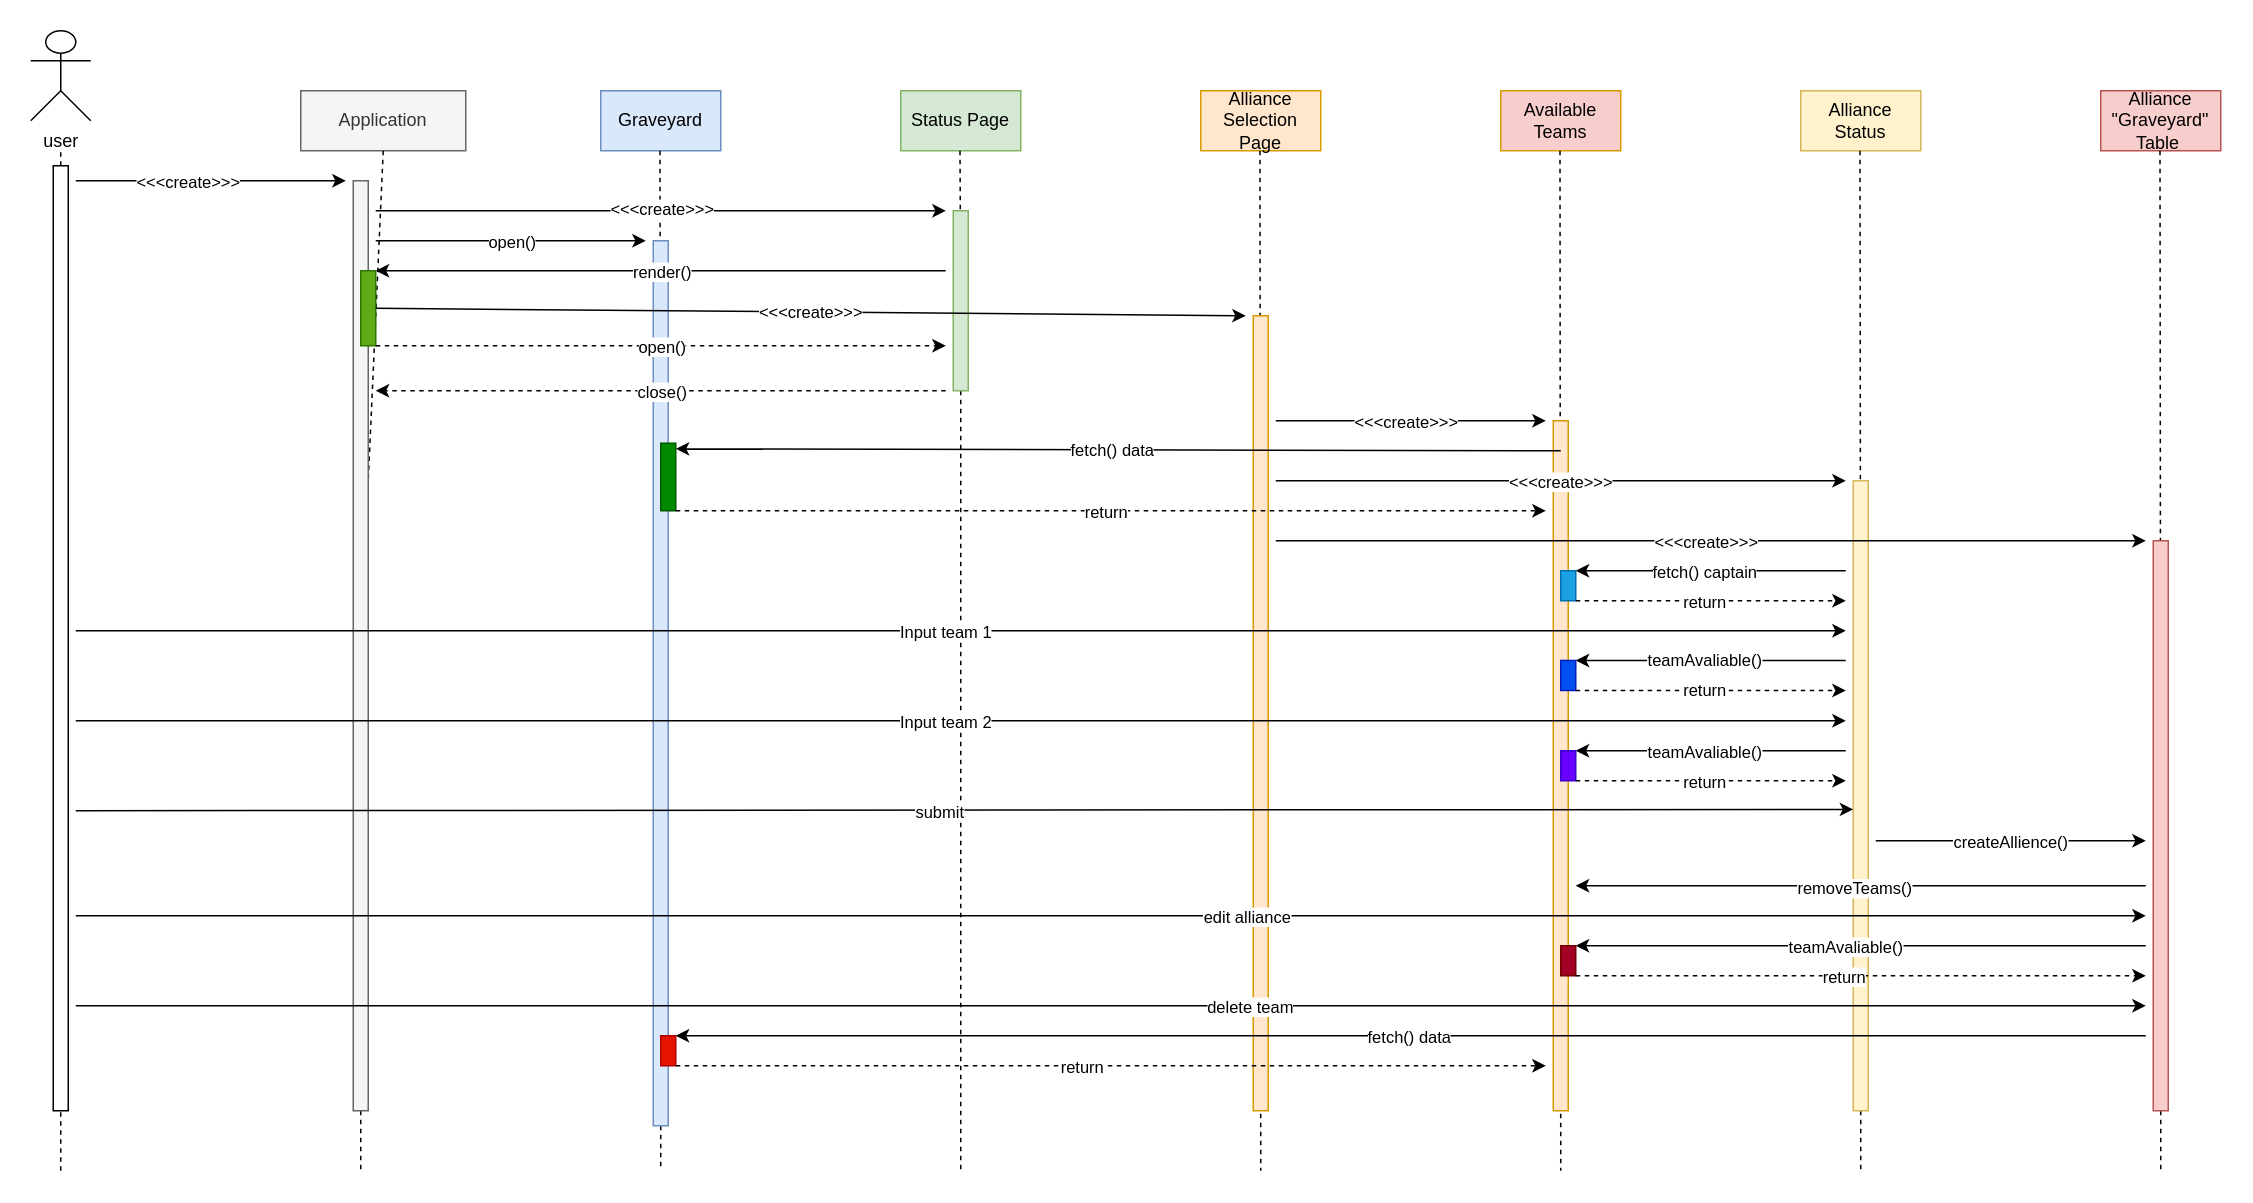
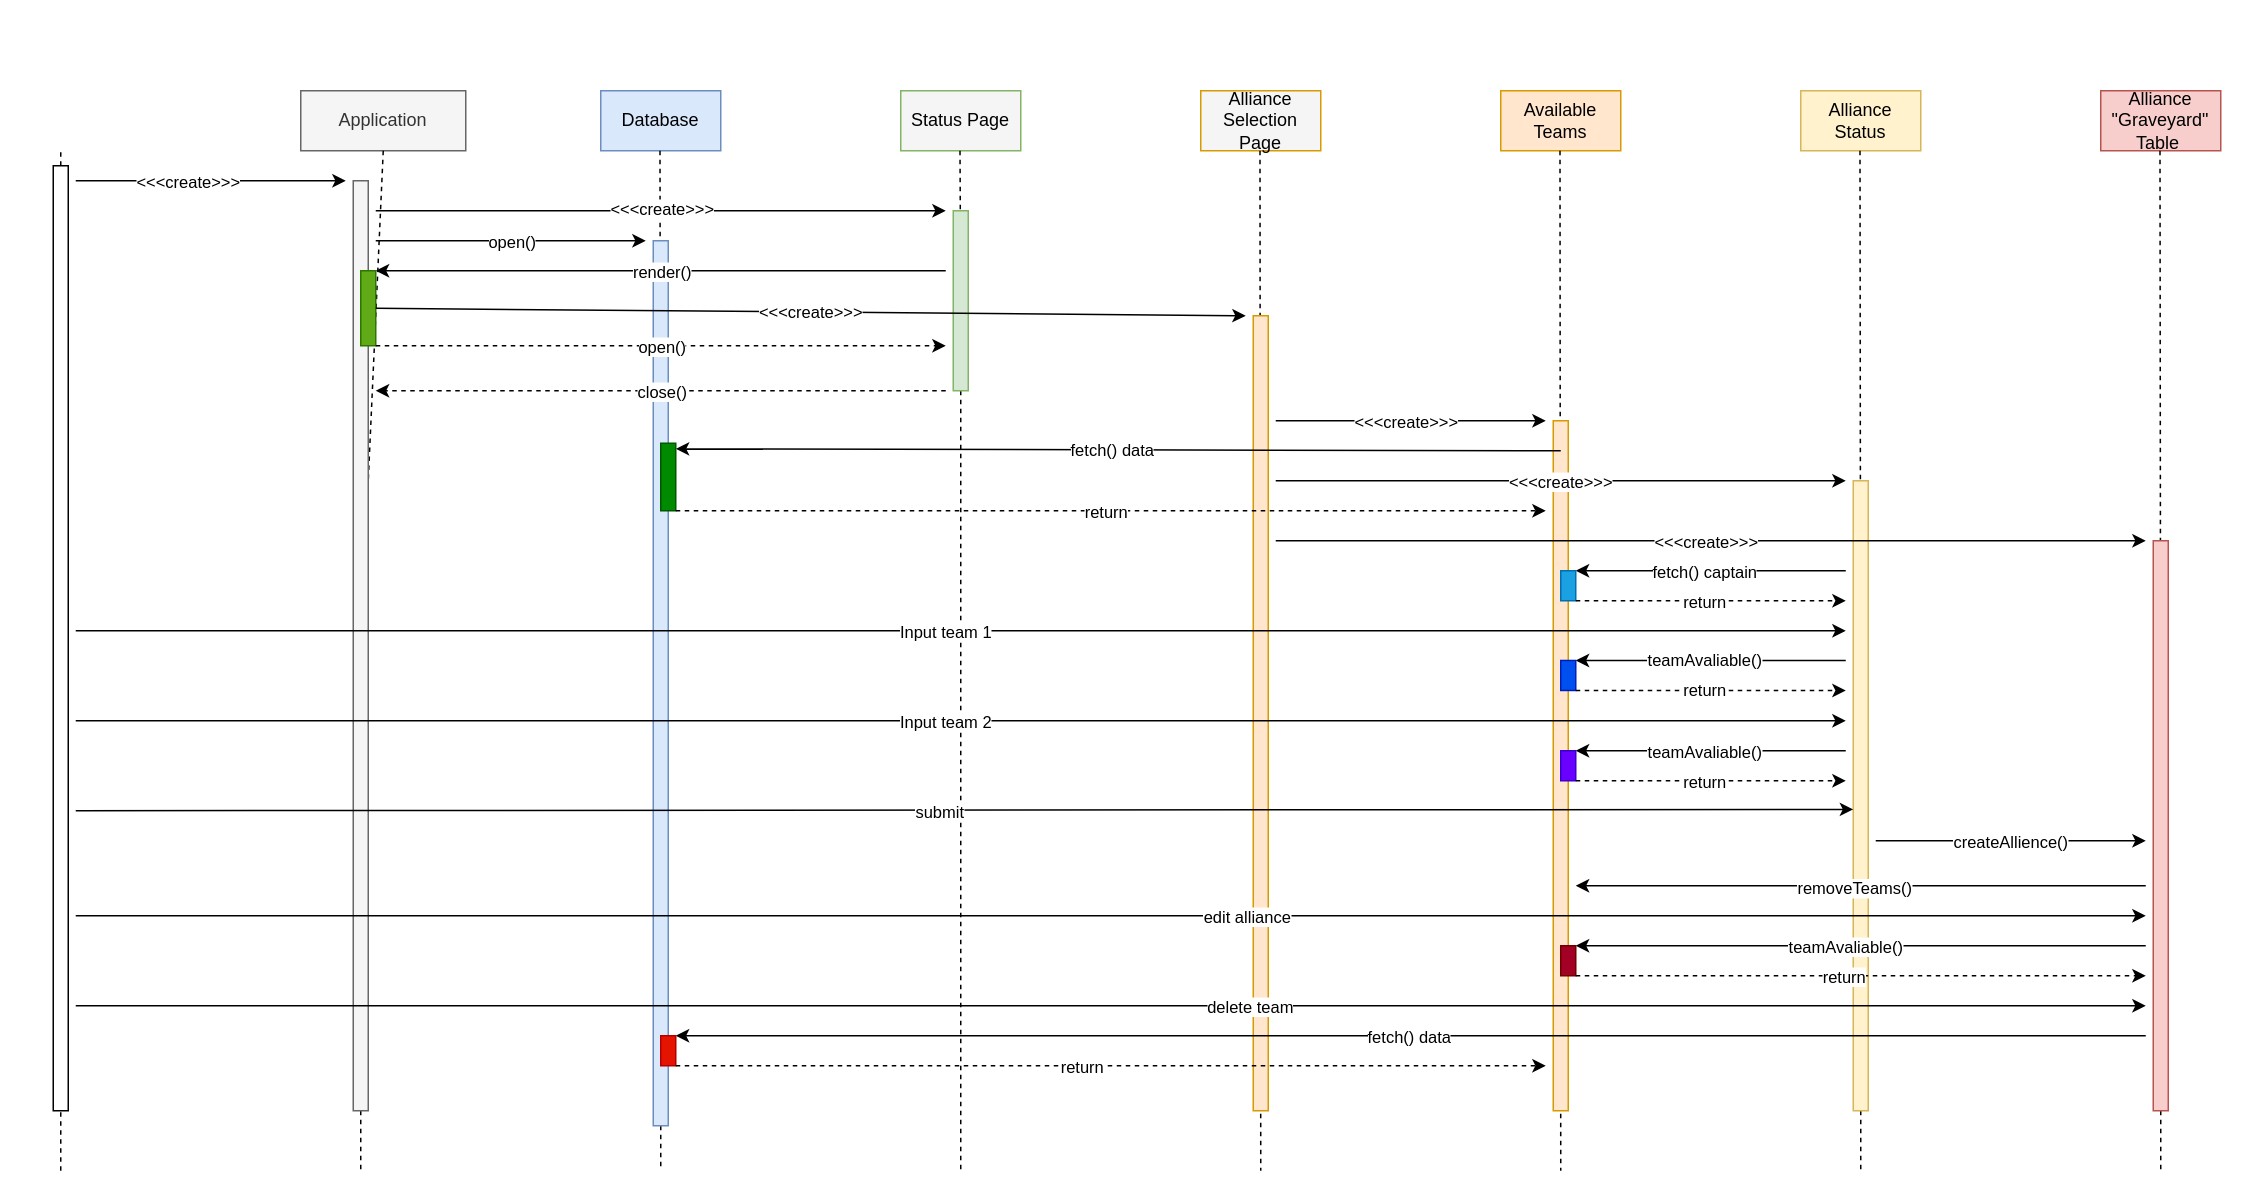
(61, 76) -> none
(661, 121) -> (661, 121)
(961, 121) -> (961, 121)
(1261, 121) -> (1261, 121)
(1561, 121) -> (1561, 121)
